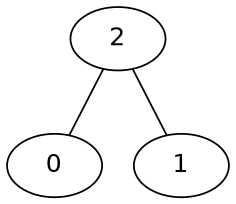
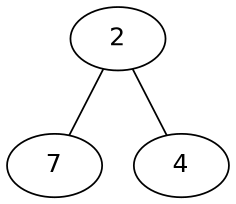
(55, 166) -> (55, 166)
(181, 166) -> (181, 166)
